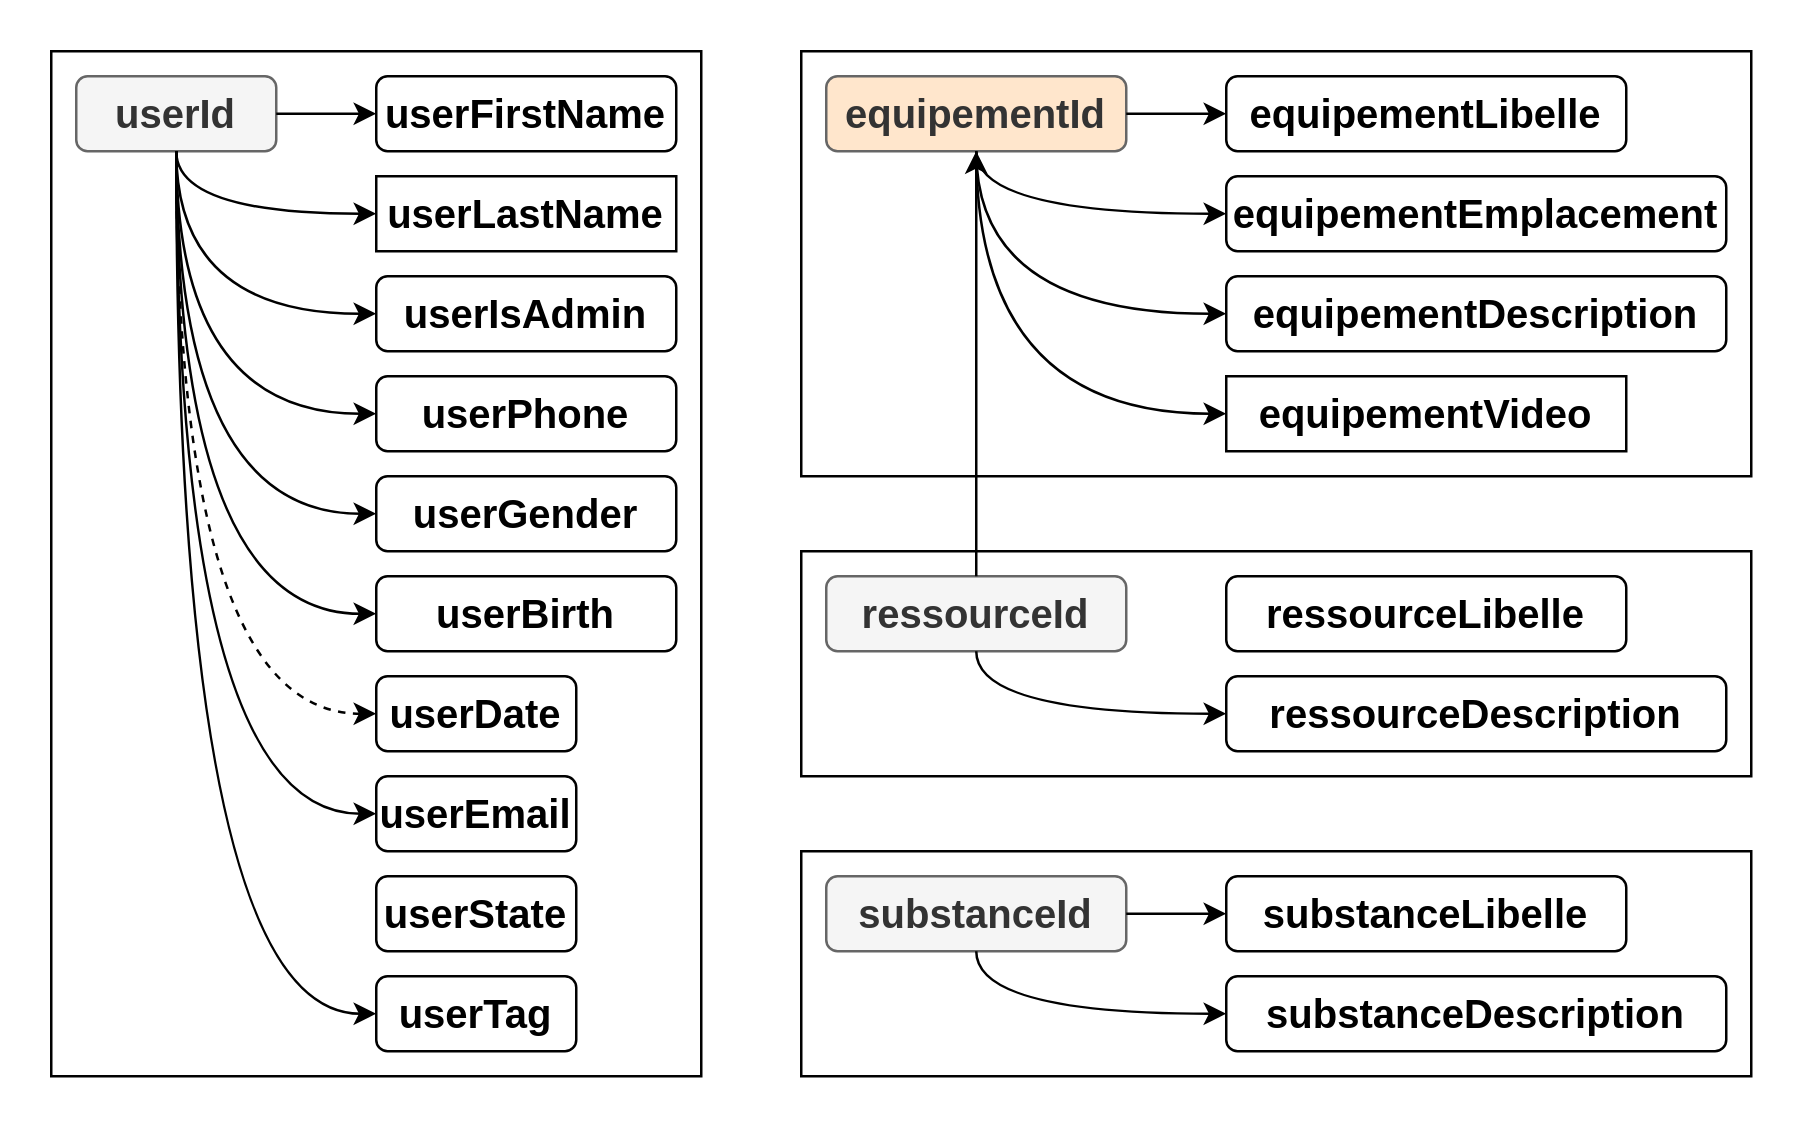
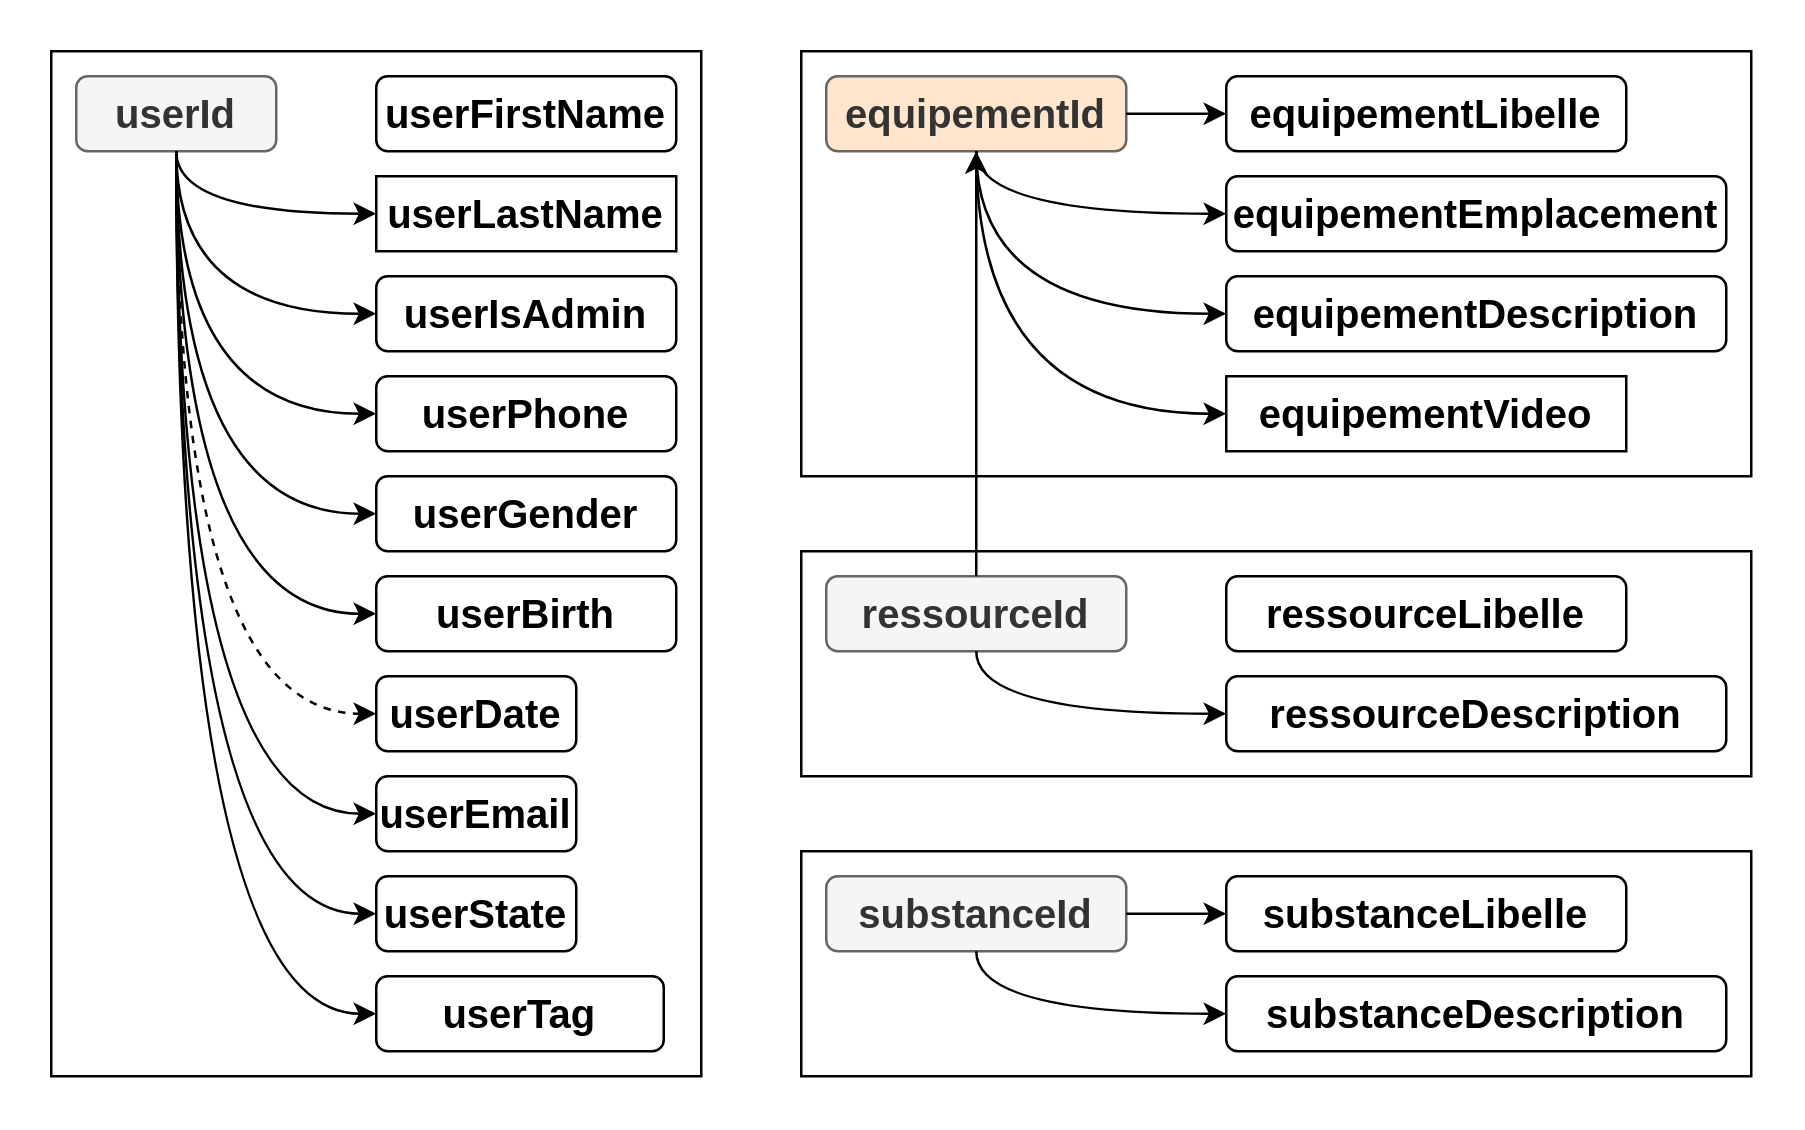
(318, 114) -> none
none -> (231, 753)
(476, 1014) -> (520, 1014)
